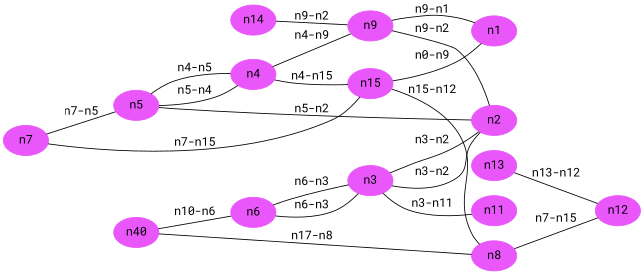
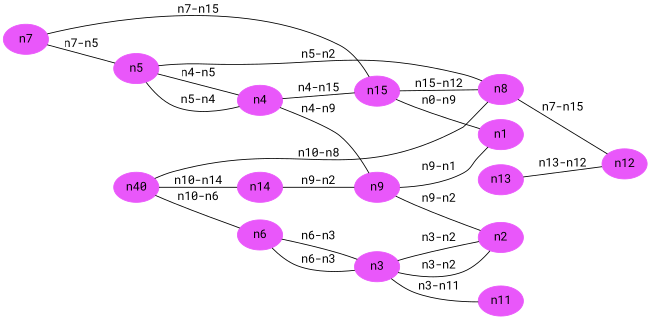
(315, 116) -> (321, 61)
none -> (198, 187)
(312, 236) -> (319, 153)
